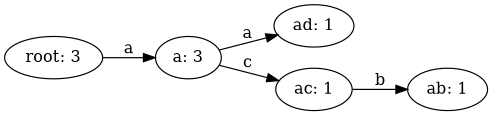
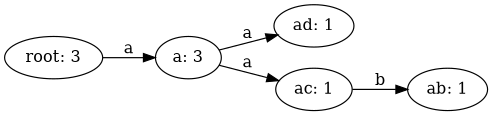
(248, 63) -> (248, 63)
